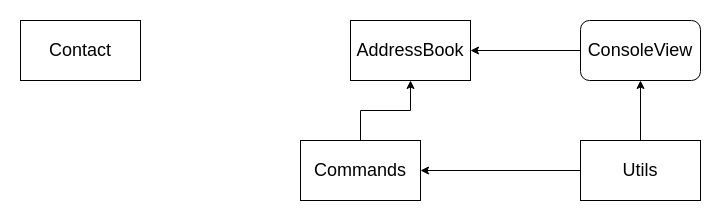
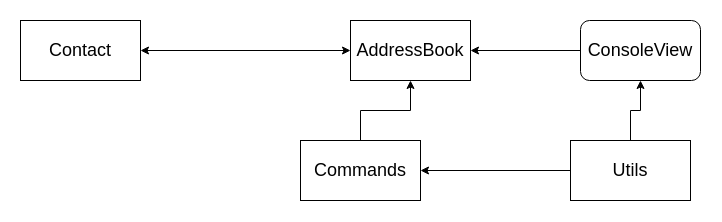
none -> (245, 51)
(641, 171) -> (631, 171)
